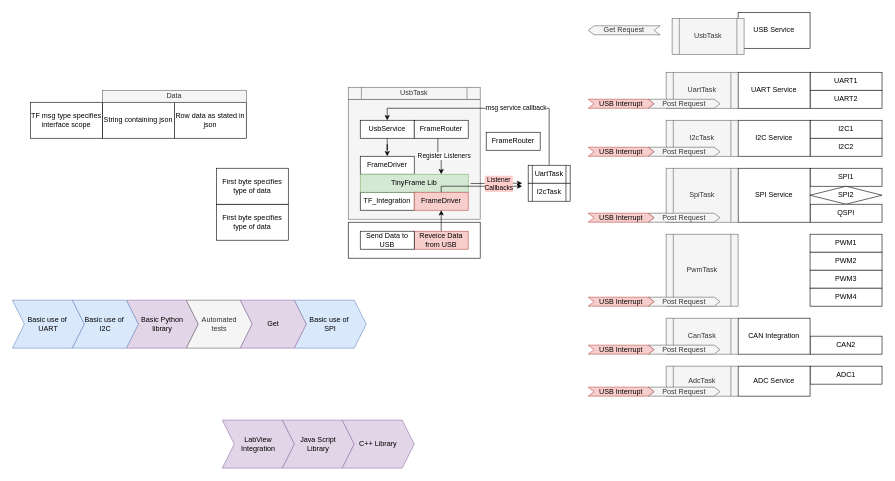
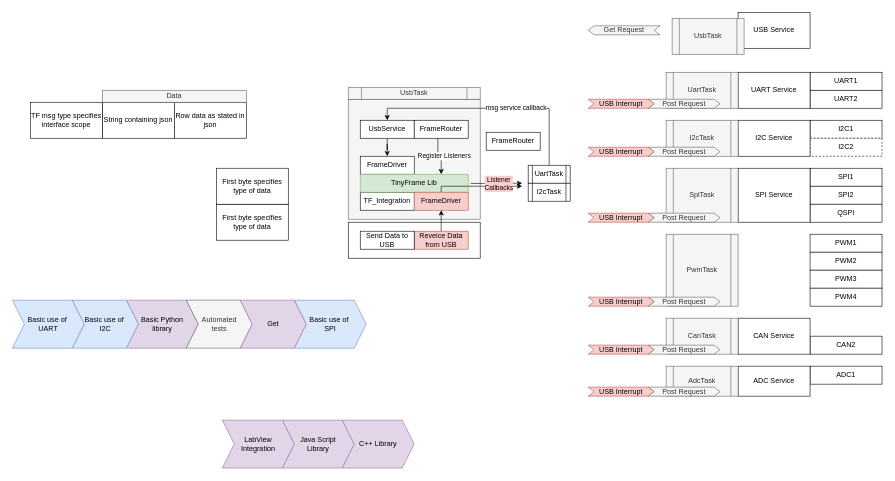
(846, 147) -> (846, 147)
(846, 195) -> (846, 195)
(774, 336) -> (774, 336)
